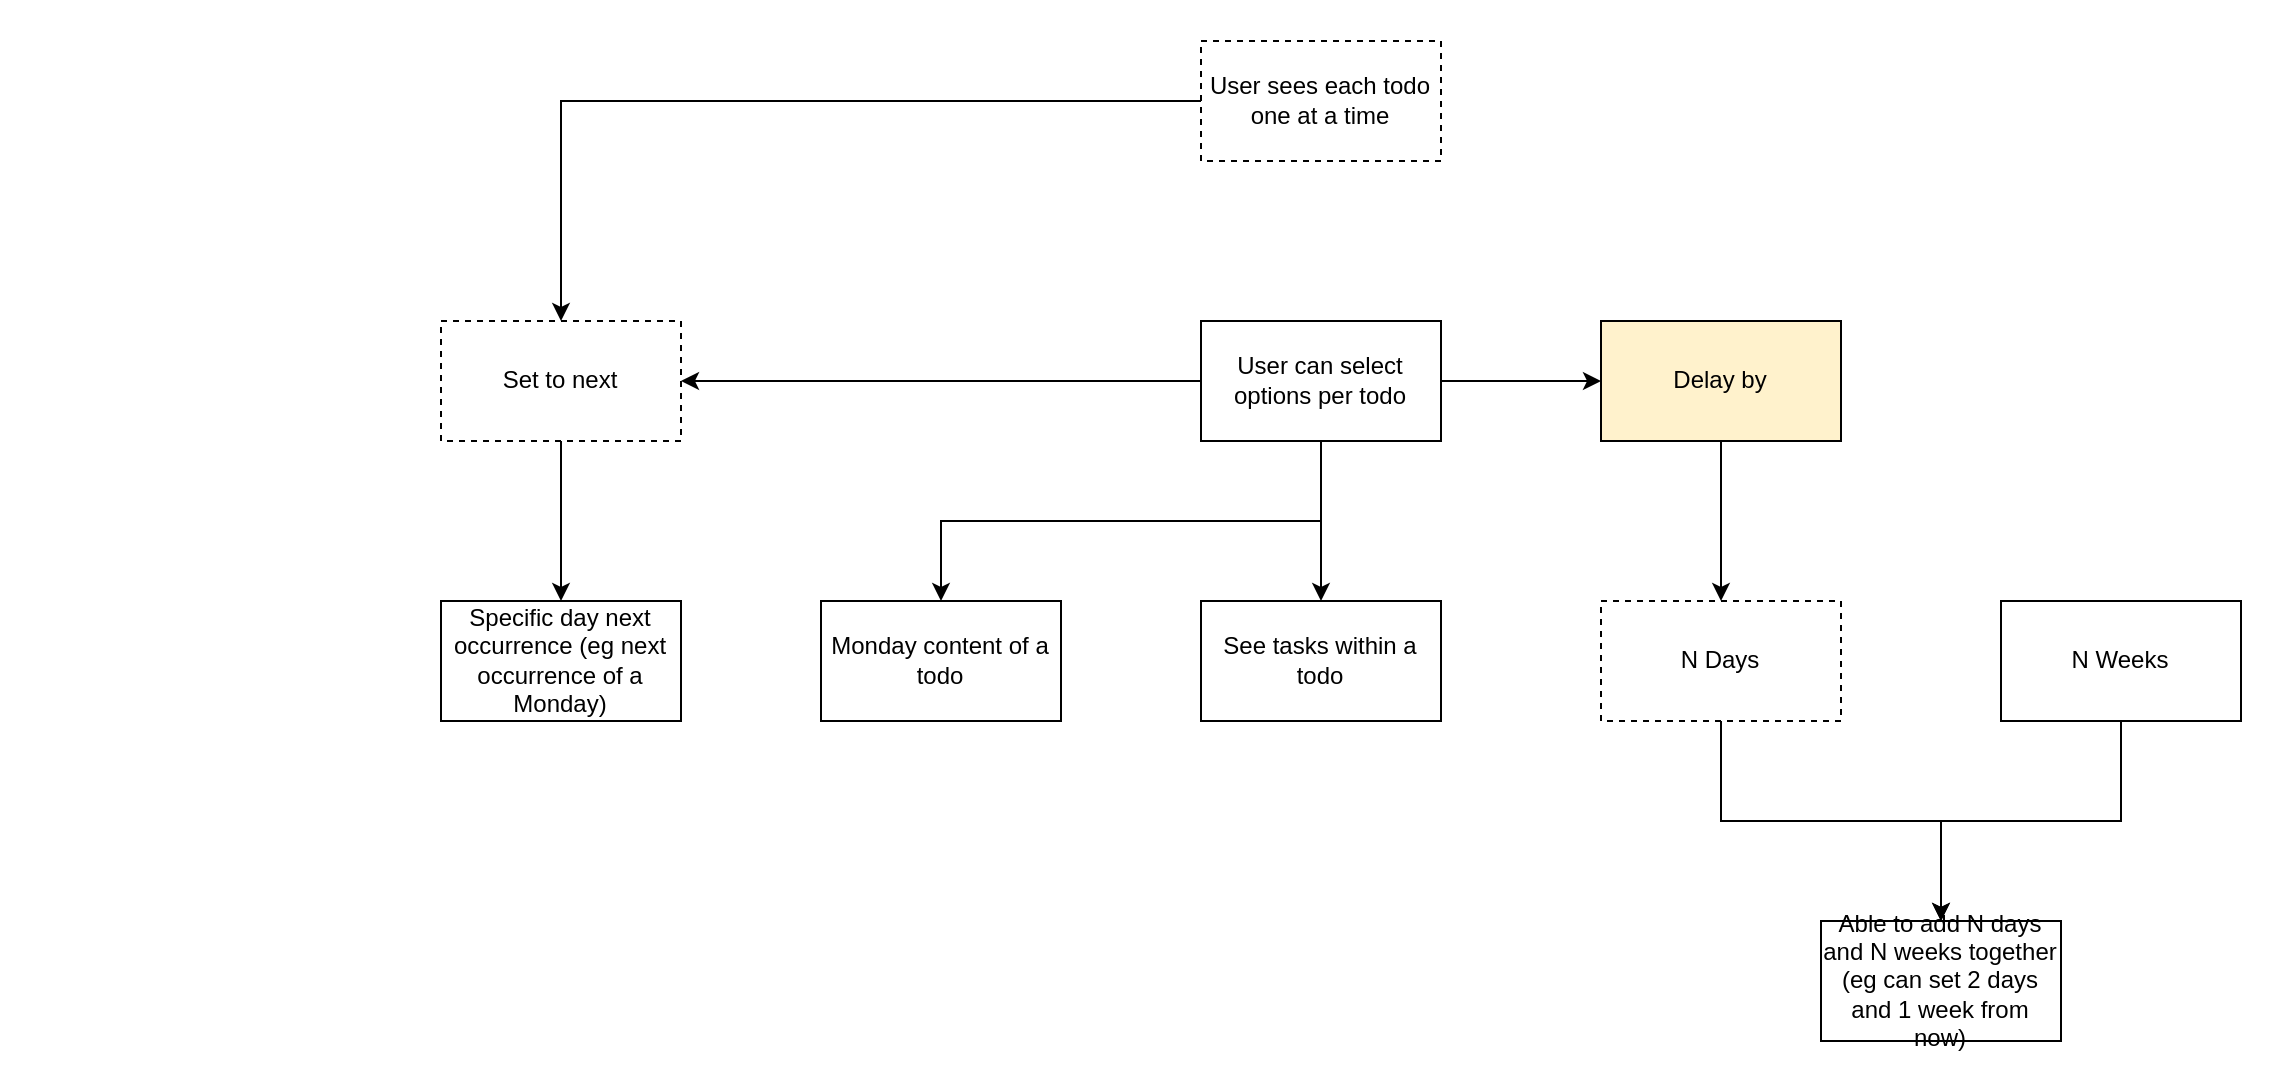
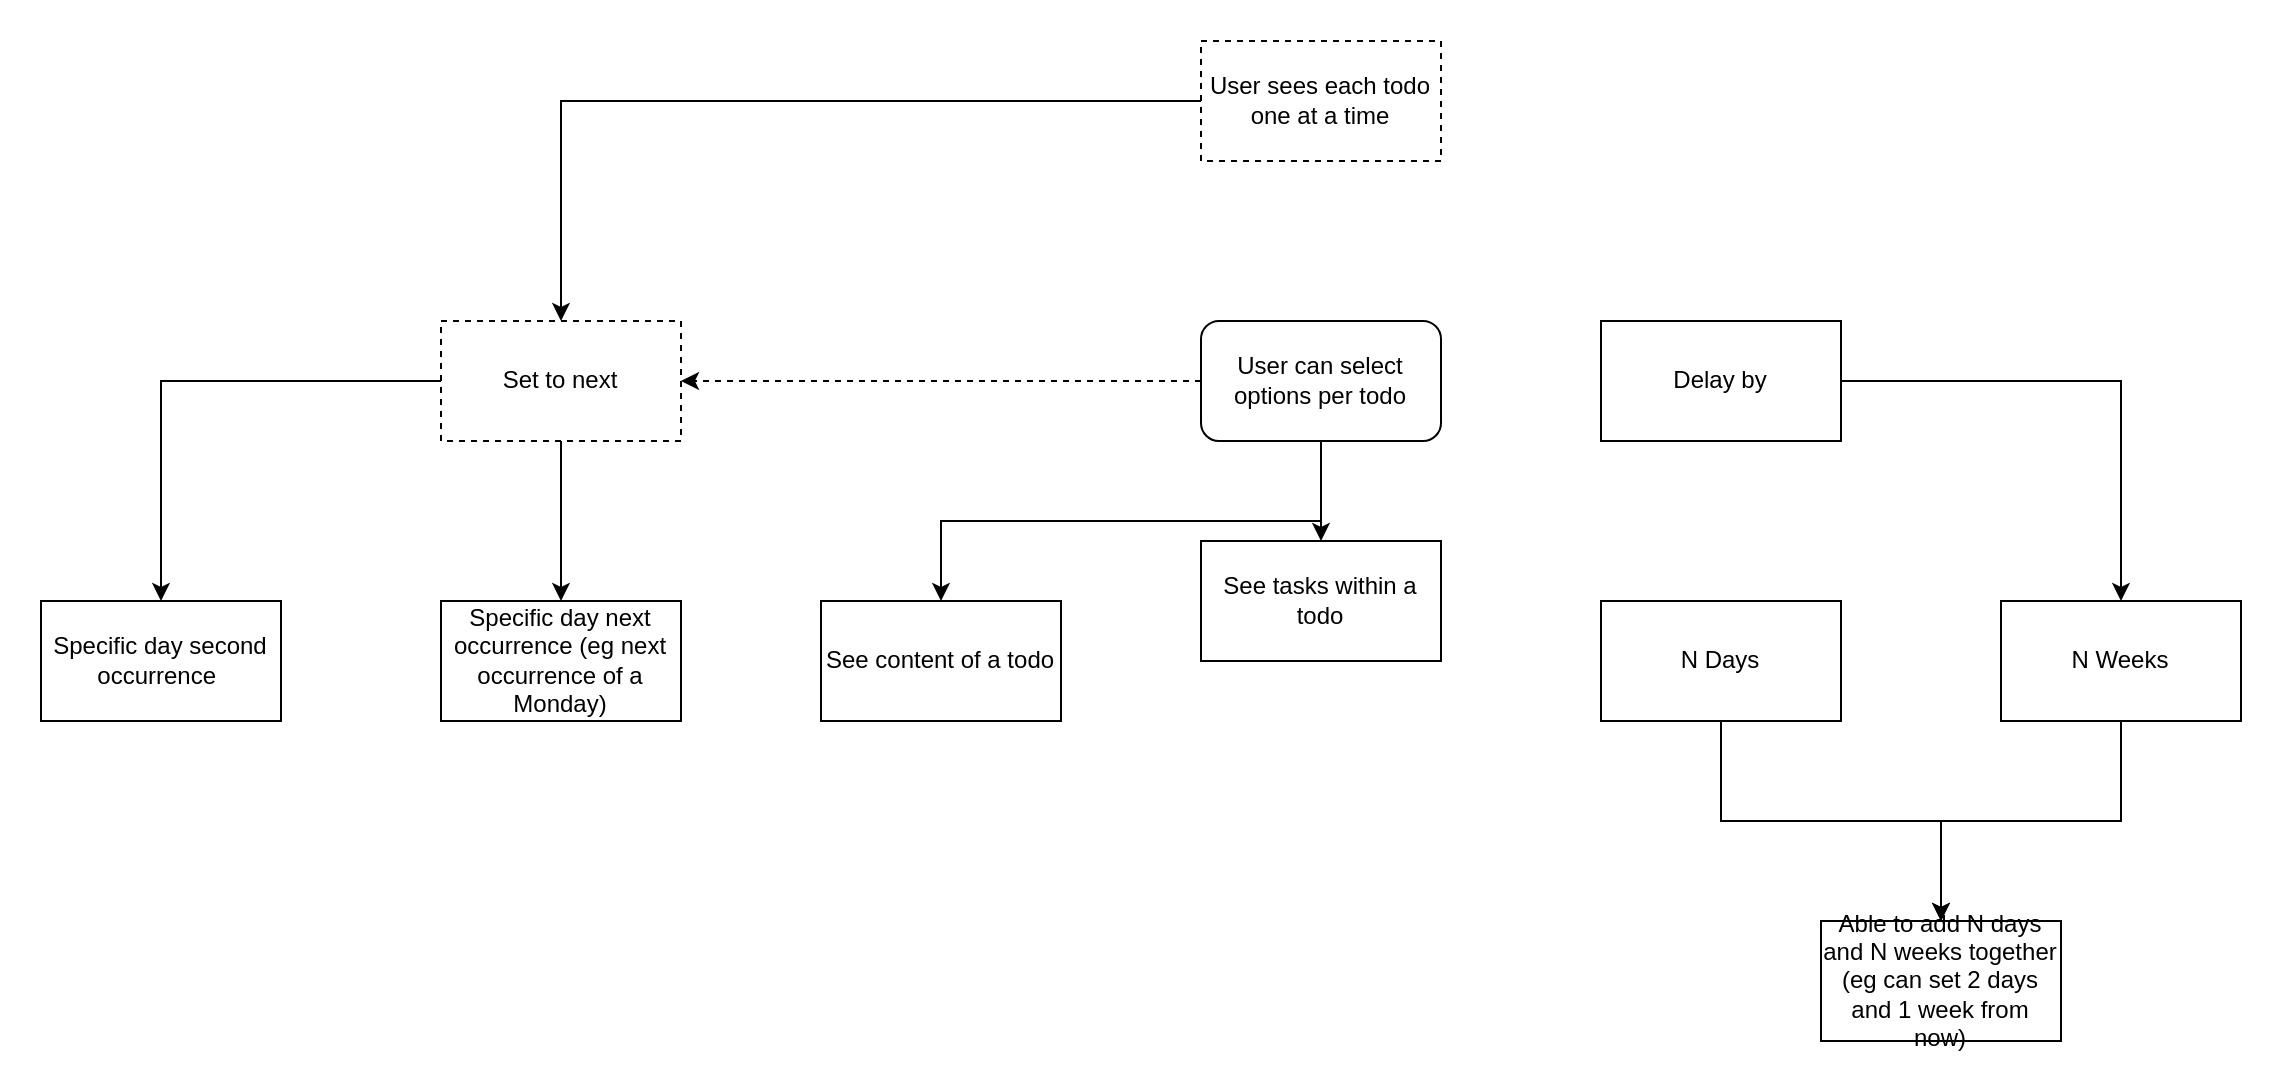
none -> (198, 381)
(947, 381) -> (947, 381)
(1321, 381) -> (1321, 381)
(1514, 381) -> none
(1721, 381) -> (1721, 381)
none -> (2084, 381)
(1721, 514) -> none
none -> (161, 661)
(941, 661) -> (941, 661)
(1321, 661) -> (1321, 601)
(1721, 661) -> (1721, 661)
